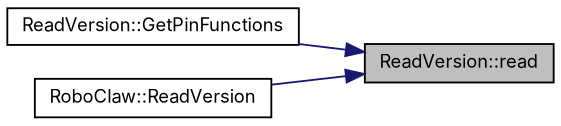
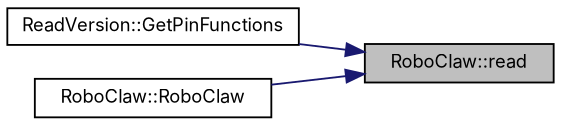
(459, 63) -> (459, 63)
(153, 98) -> (153, 98)
